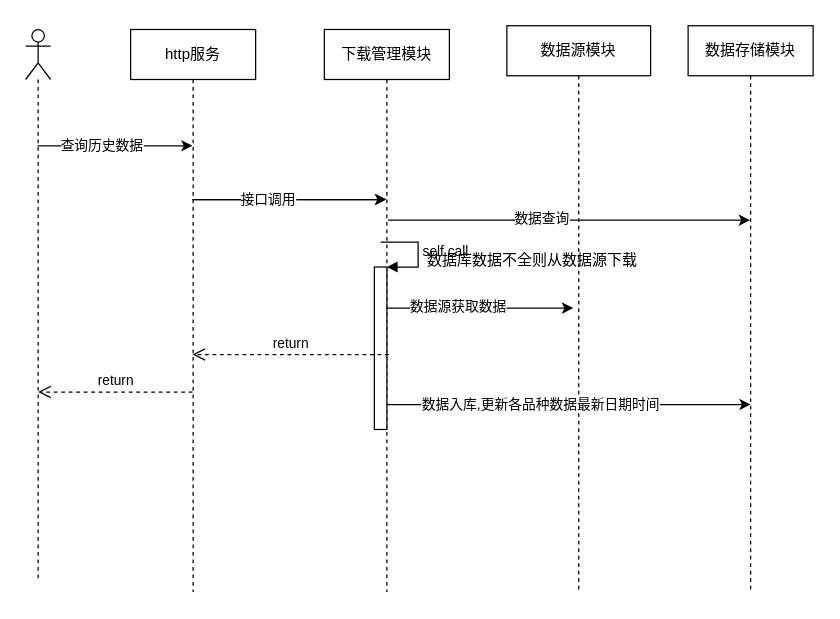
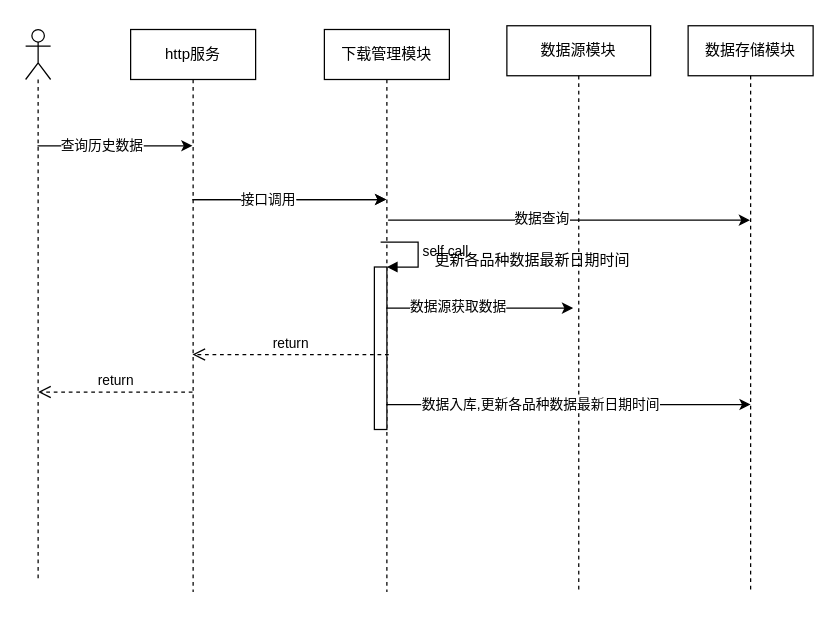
(533, 261) -> (533, 261)
